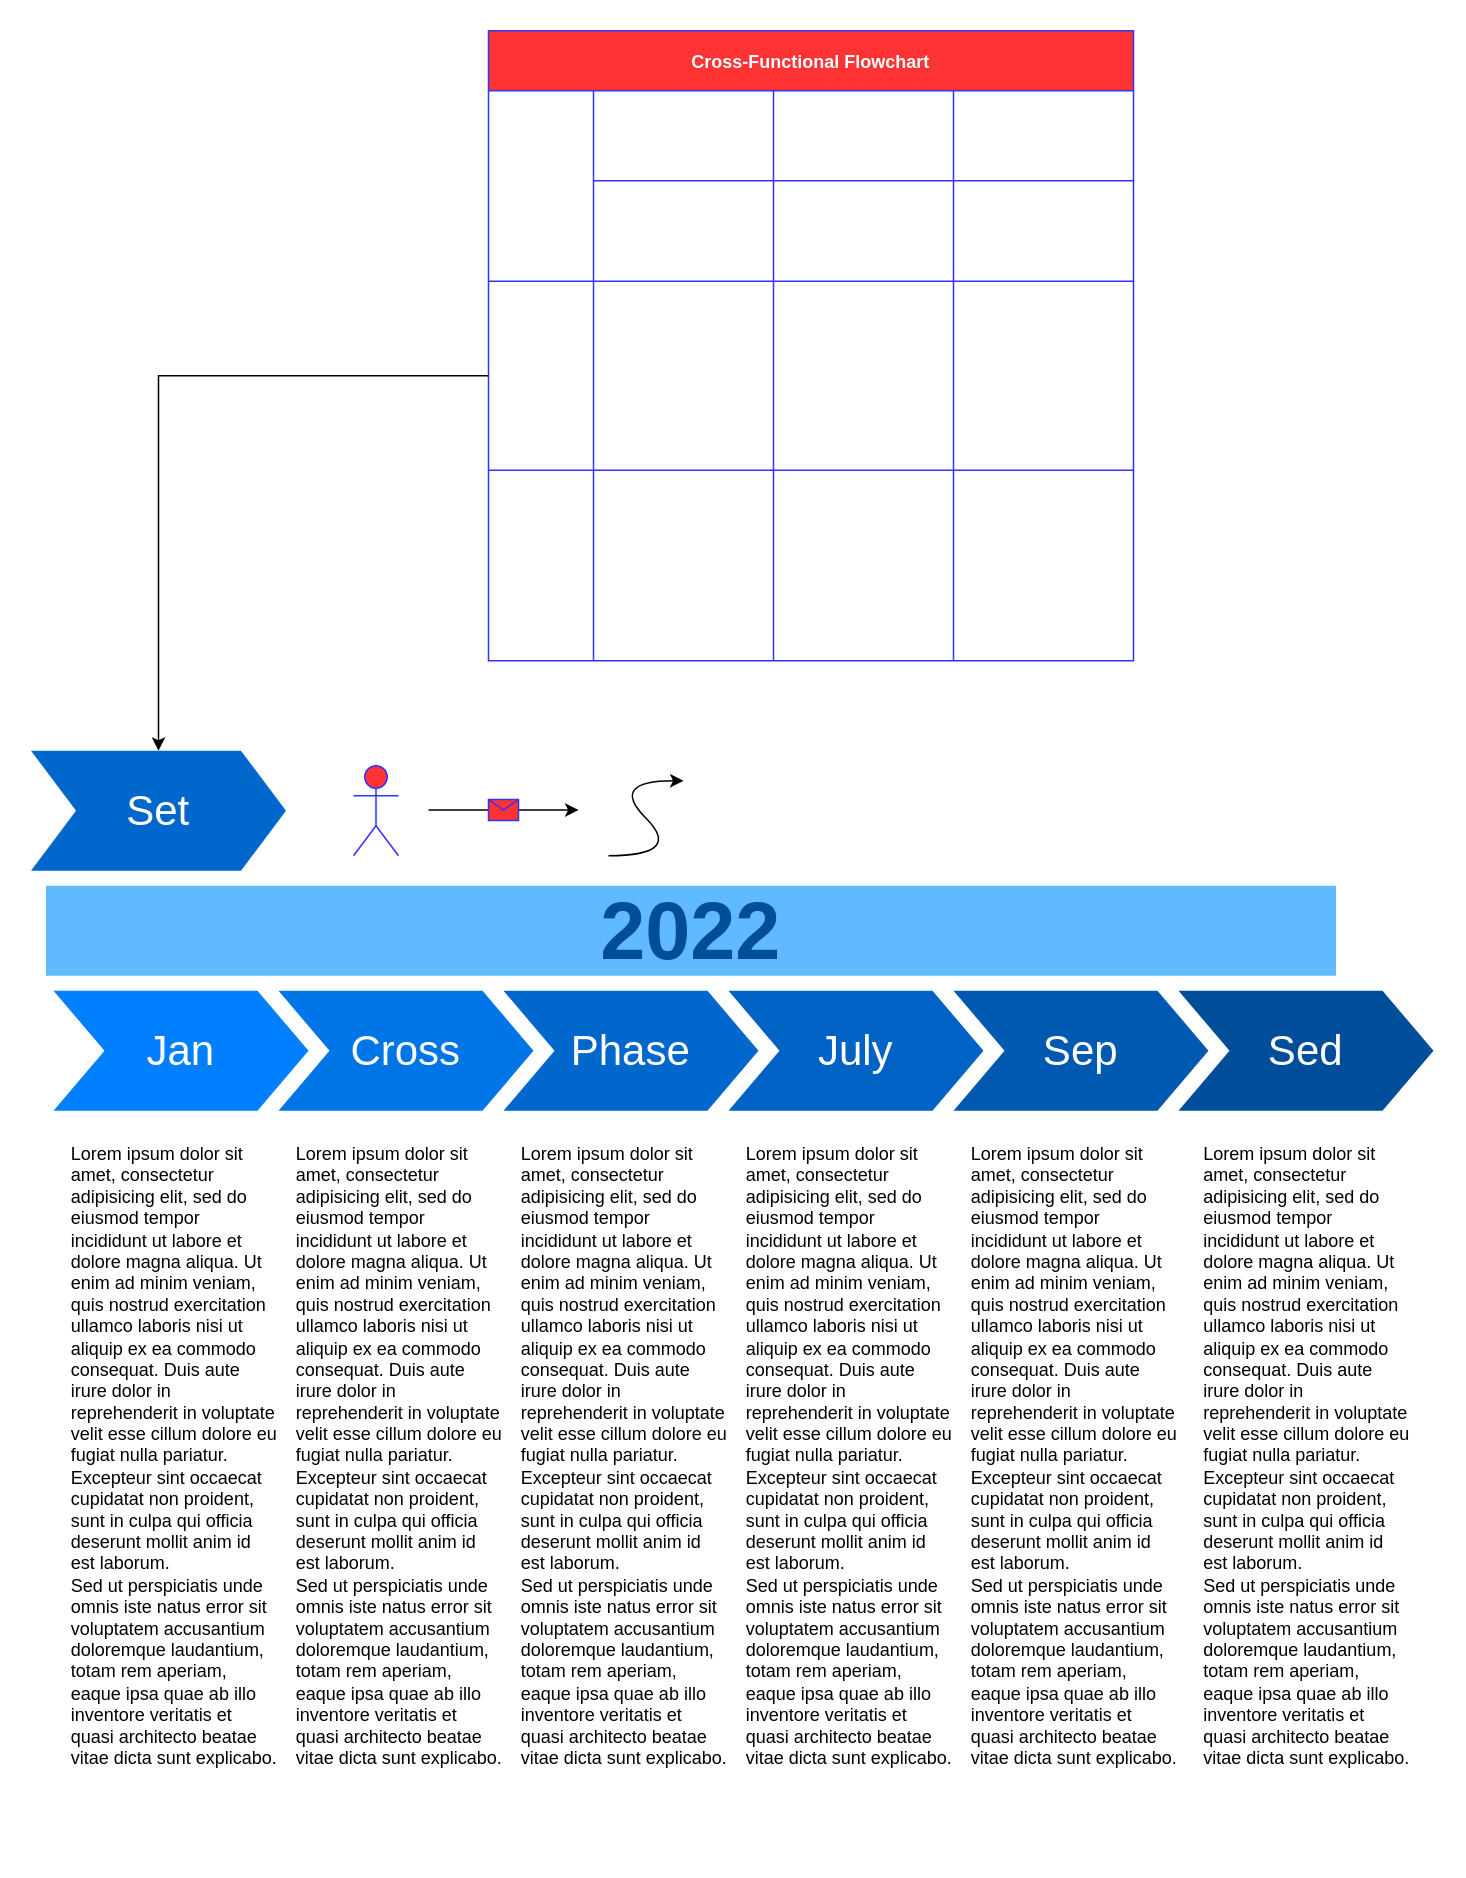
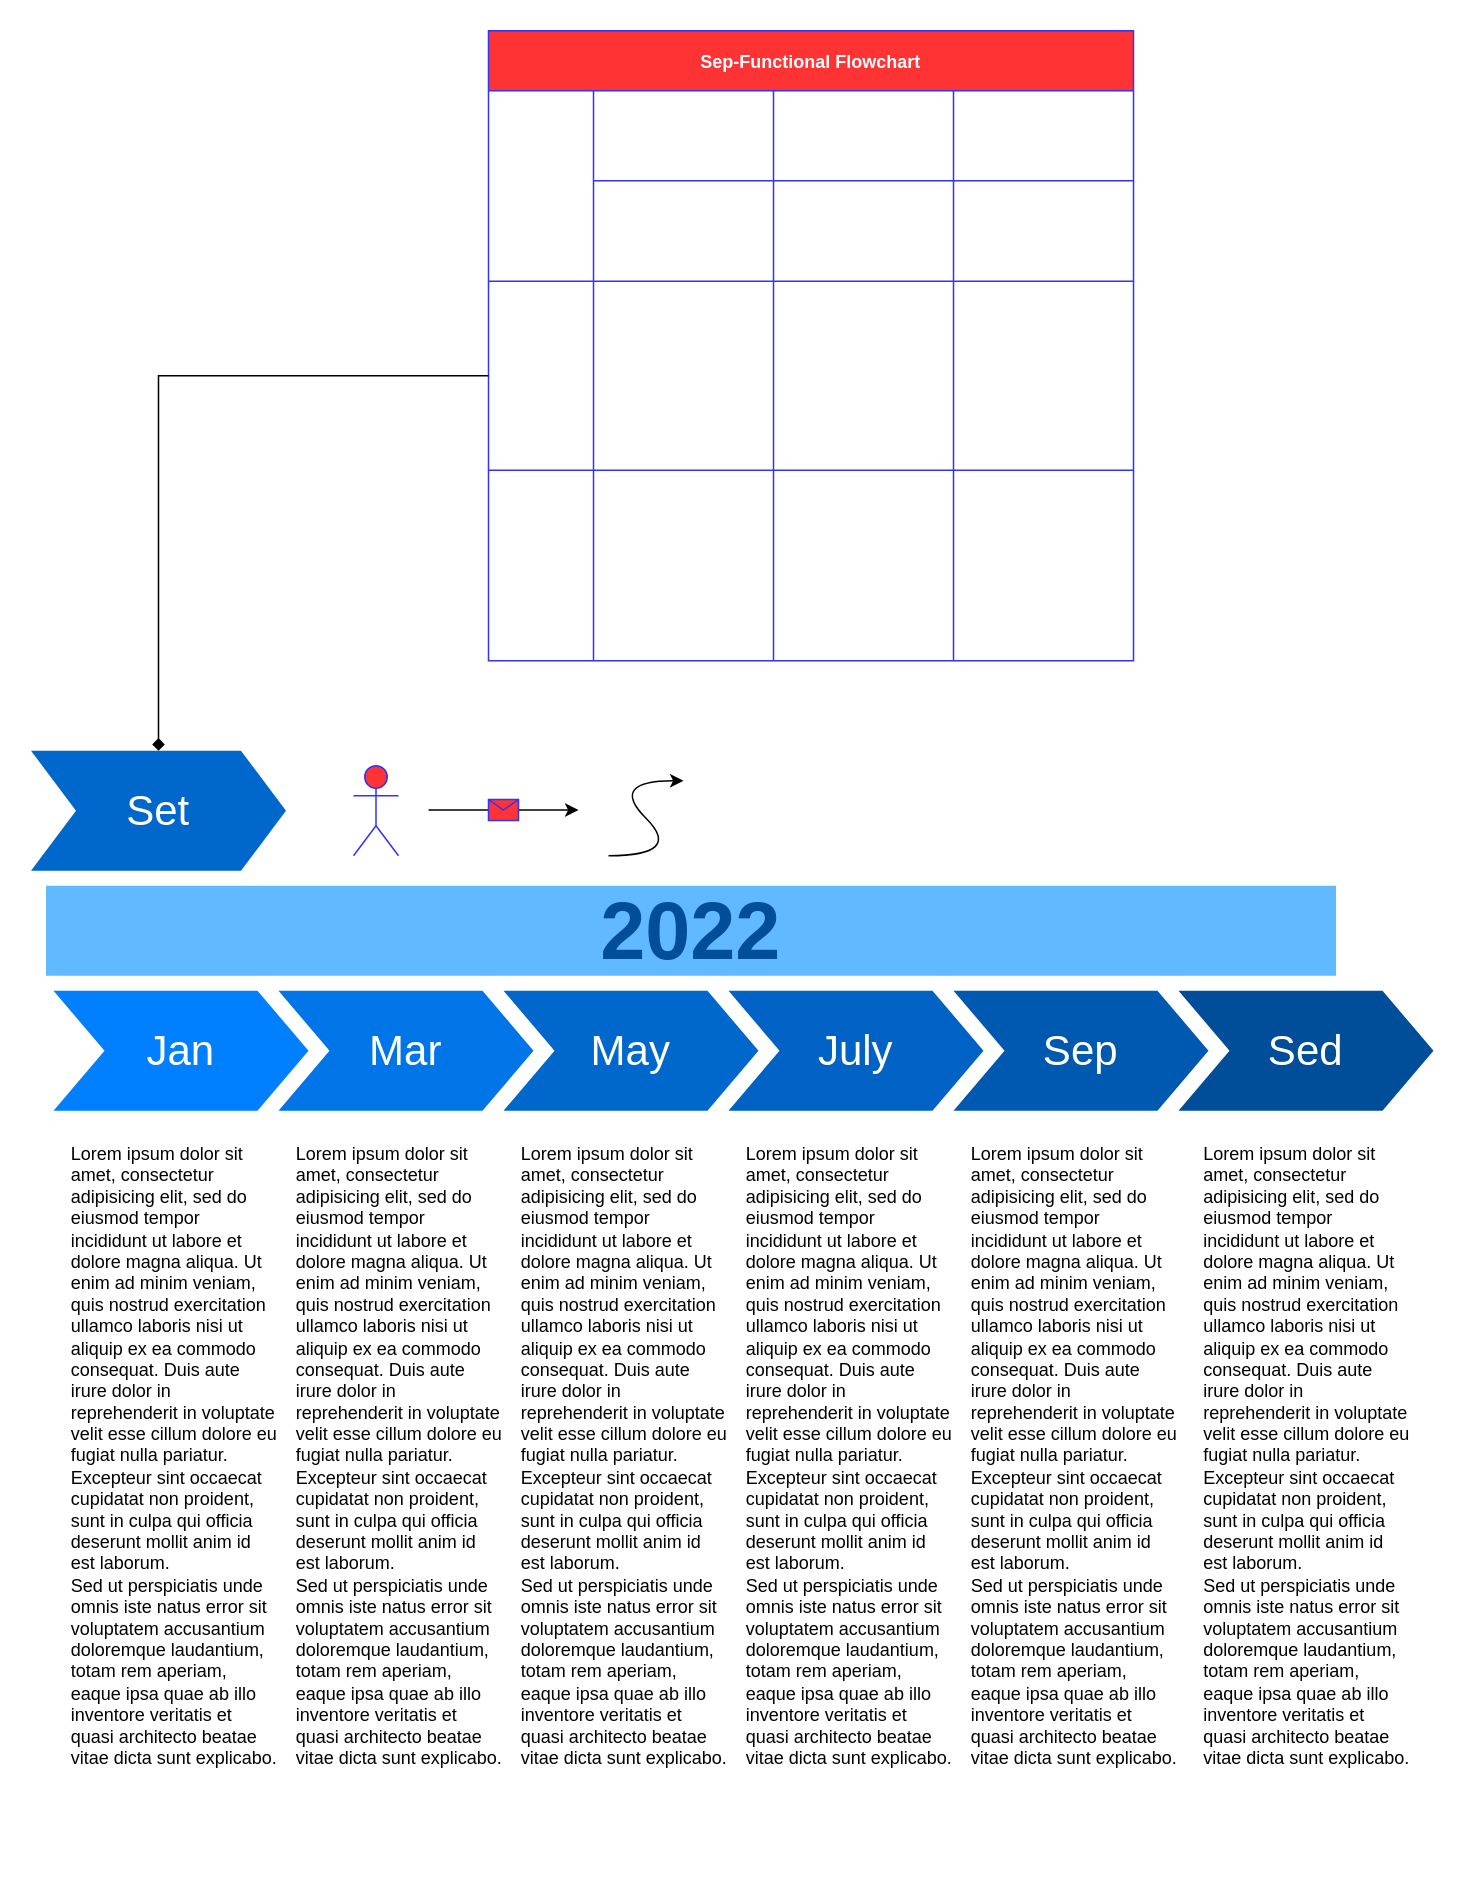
(810, 62) -> (810, 62)
(158, 739) -> (158, 738)
(406, 1051) -> (406, 1051)
(631, 1051) -> (631, 1051)
